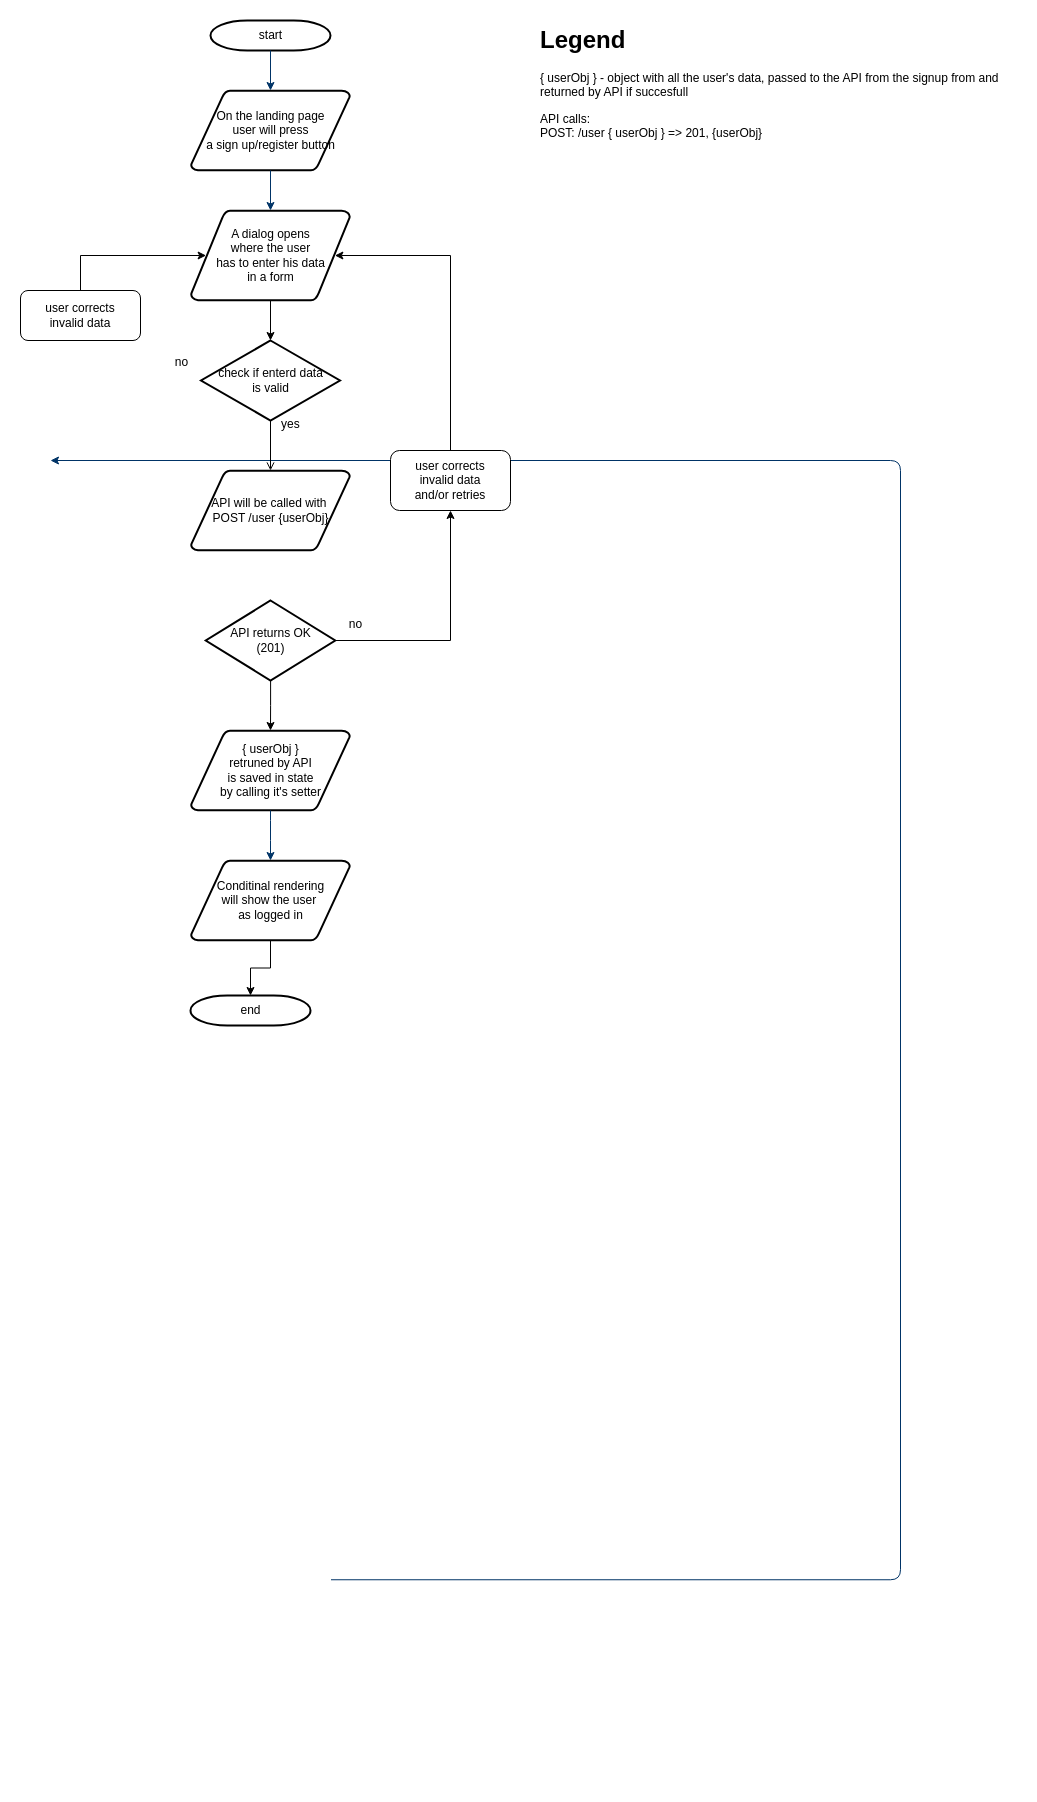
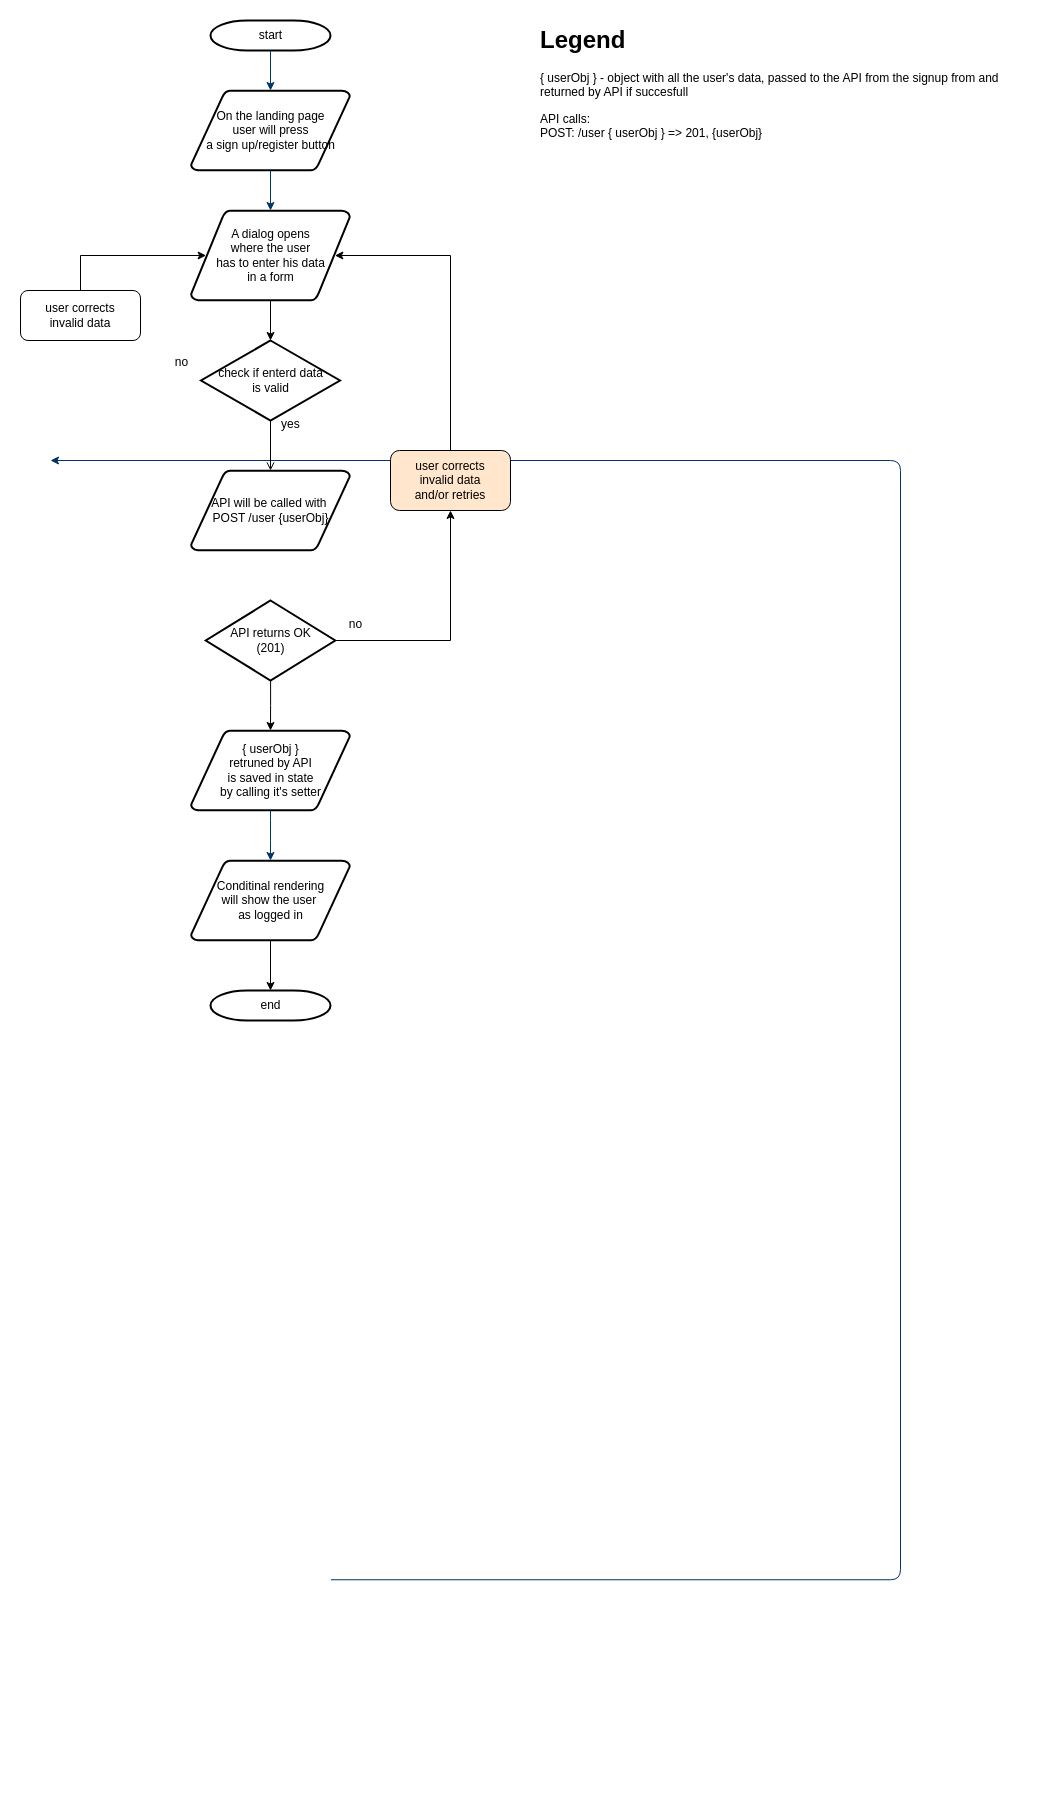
(451, 481) -> (451, 481)
(251, 1011) -> (271, 1006)
